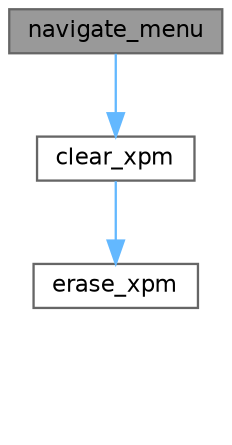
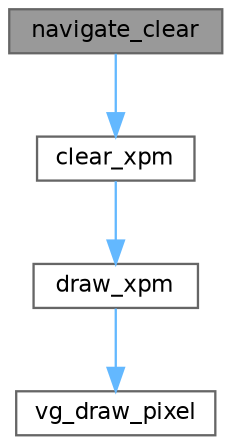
(116, 31) -> (116, 31)
(116, 286) -> (116, 286)
none -> (116, 413)
